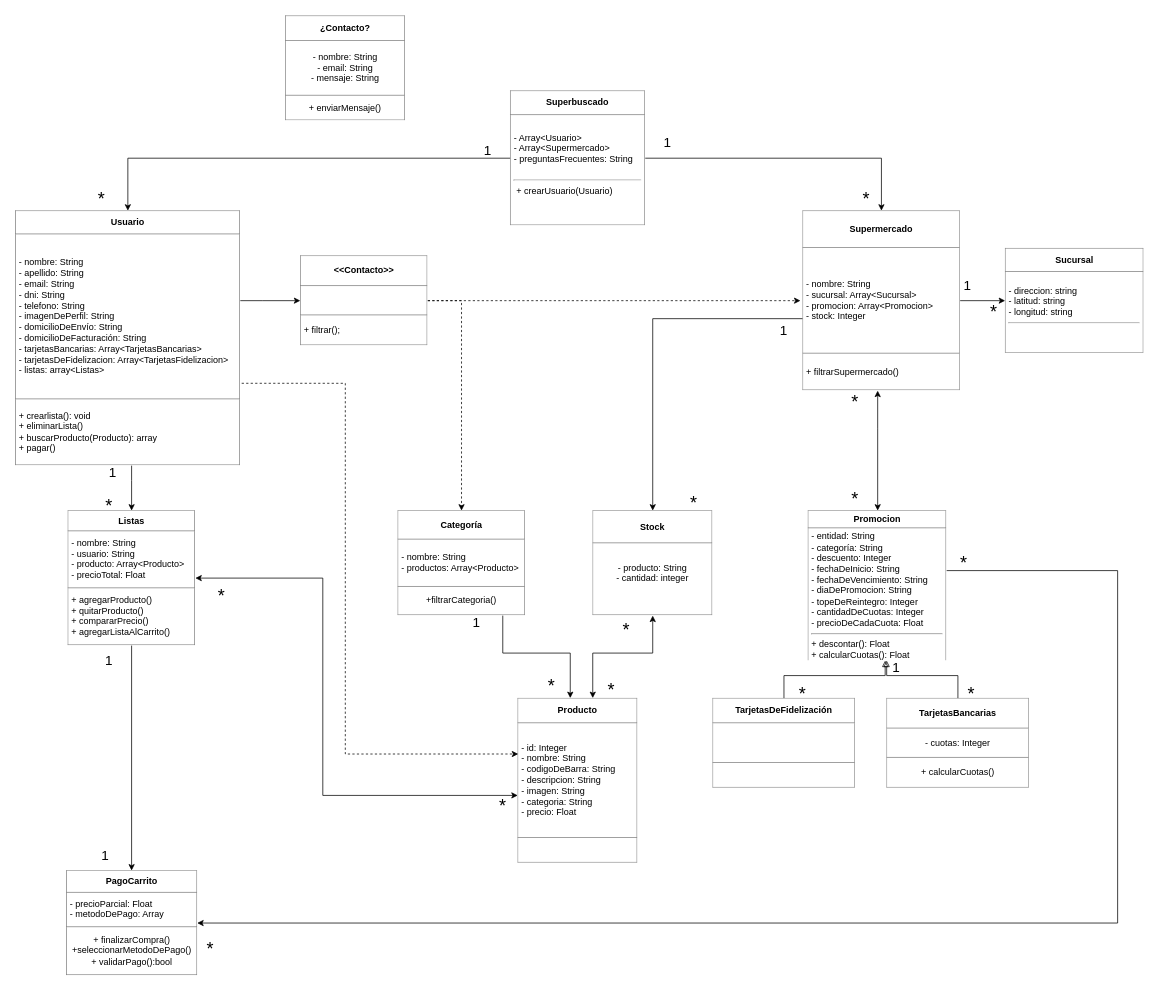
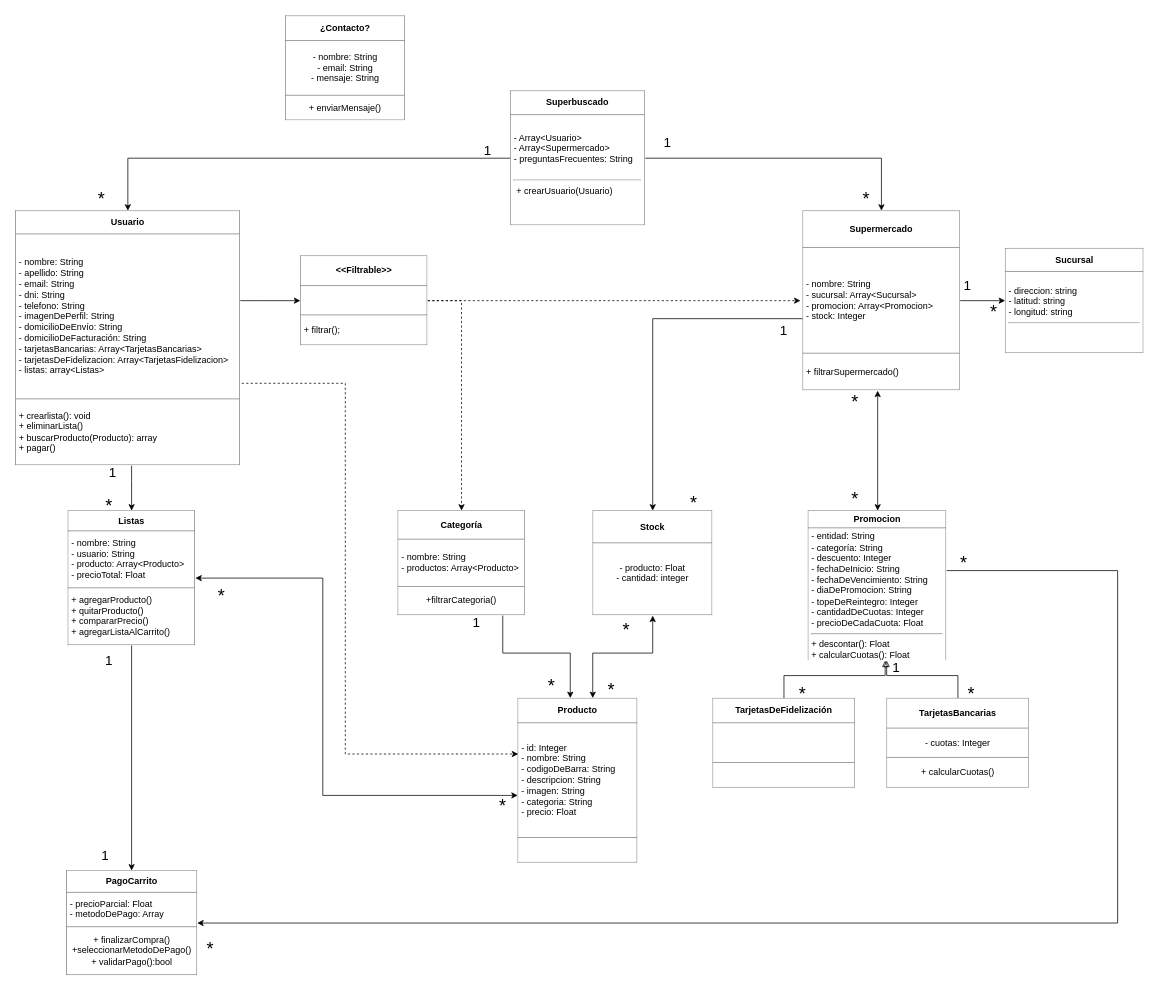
(331, 266) -> (330, 266)
(635, 527) -> (635, 527)
